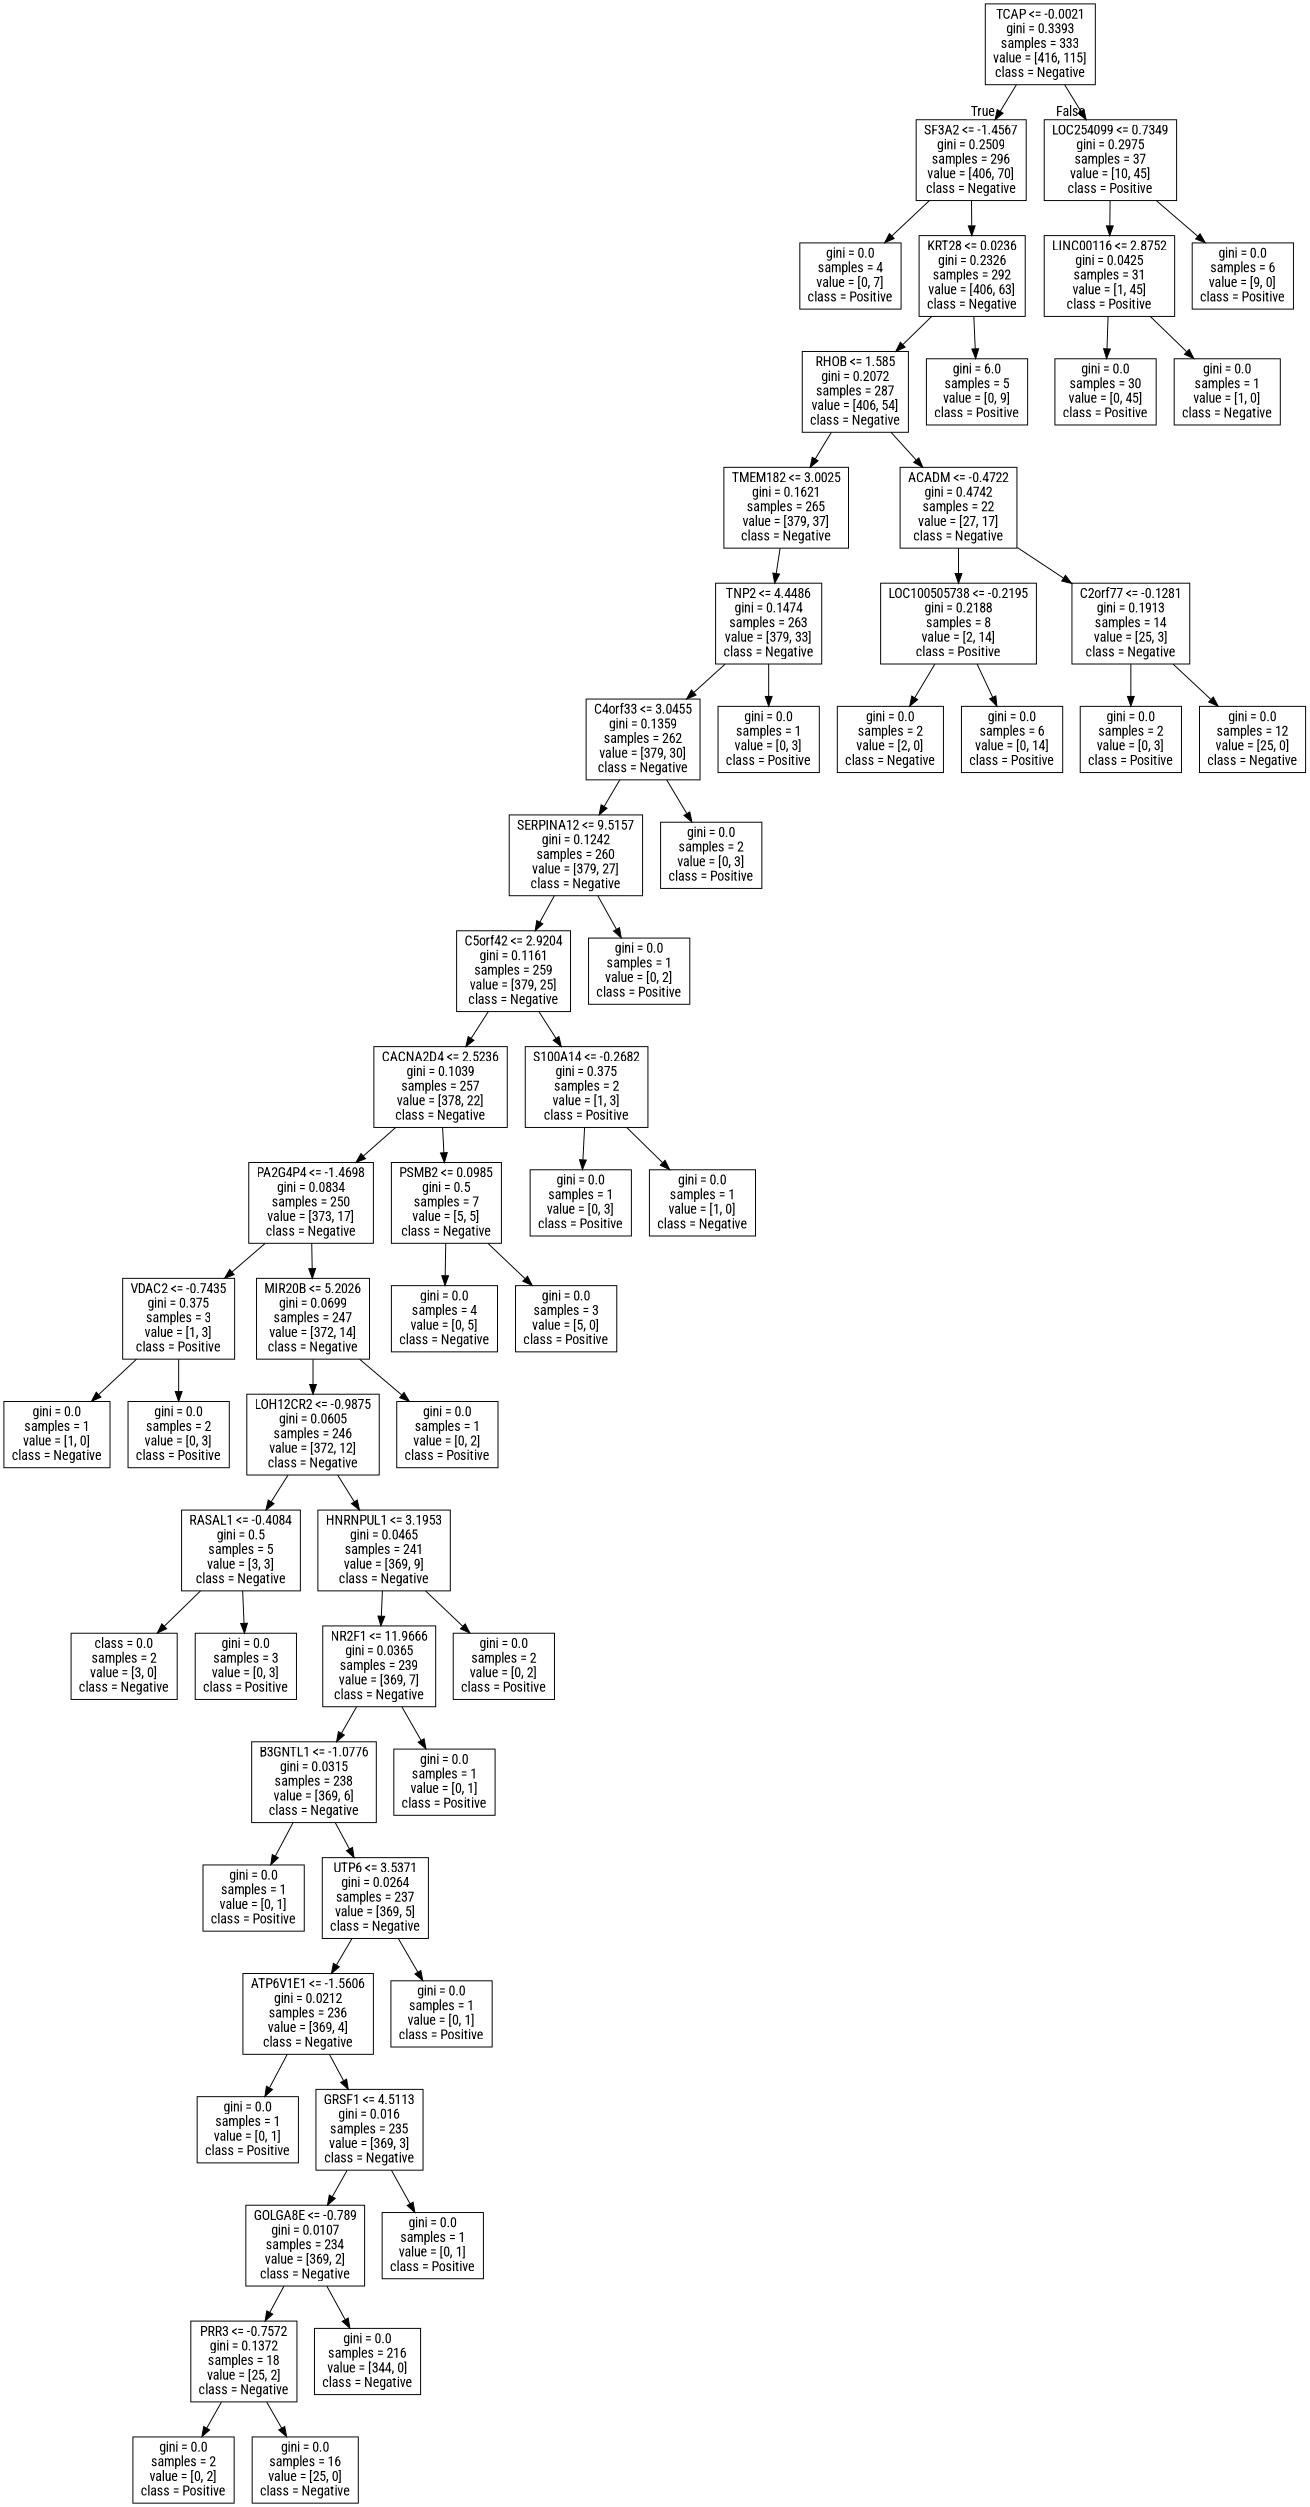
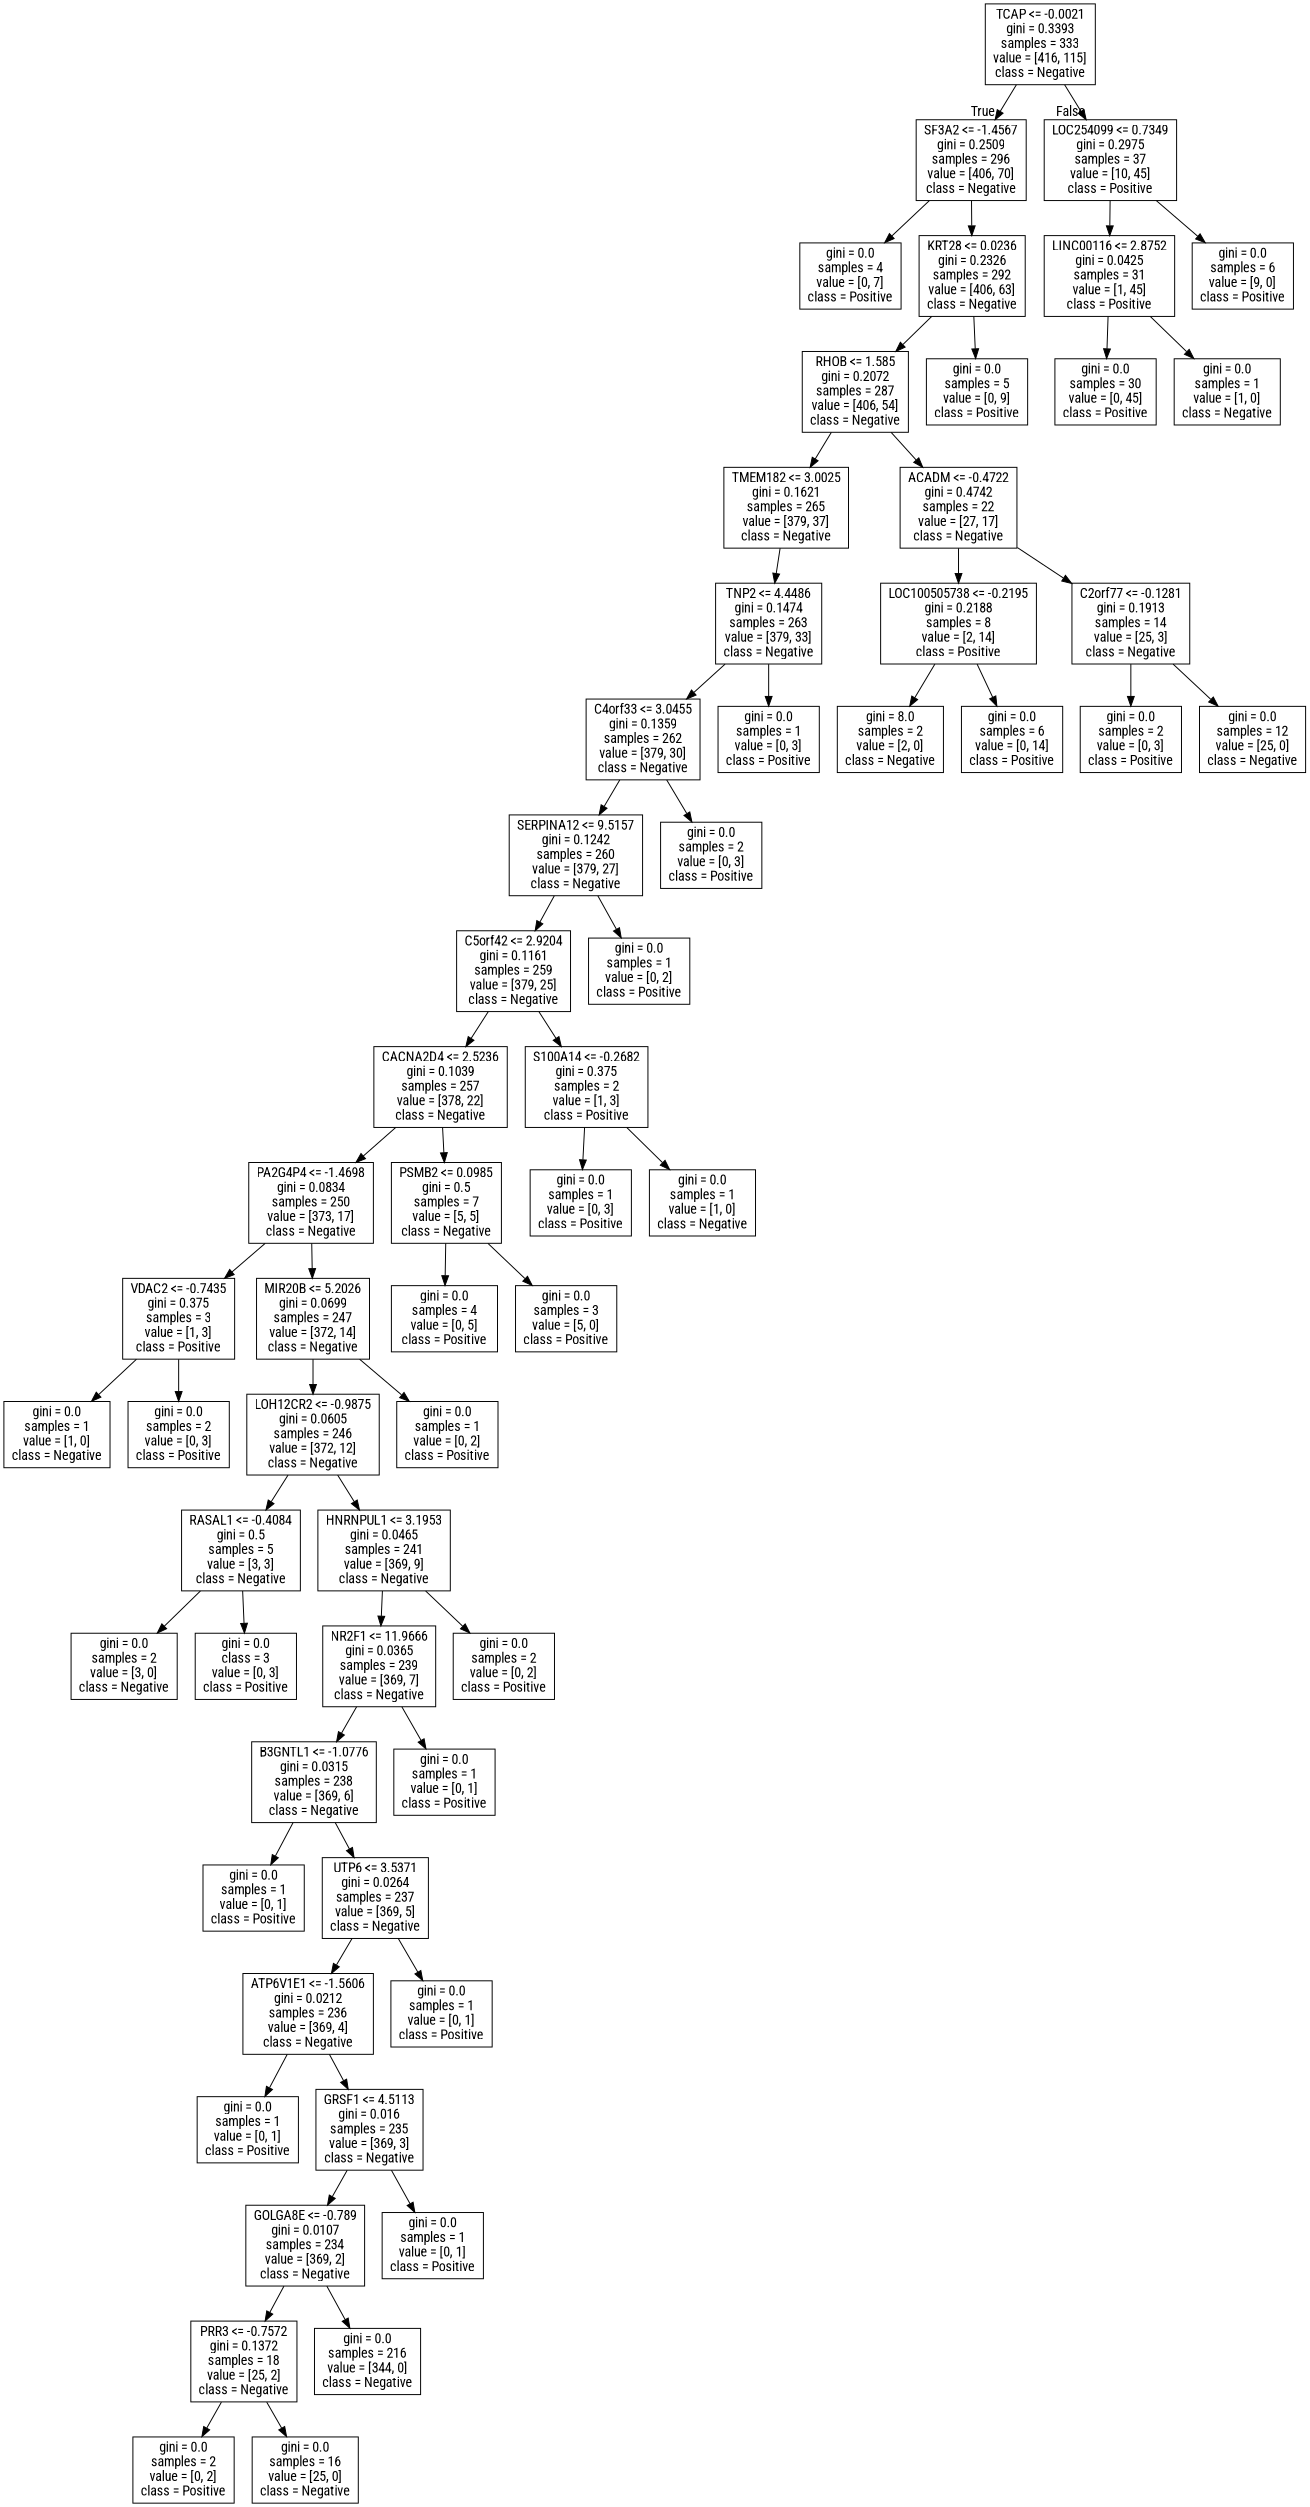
(977, 392) -> (977, 392)
(890, 739) -> (890, 739)
(444, 1319) -> (444, 1319)
(124, 1666) -> (124, 1666)
(246, 1666) -> (246, 1666)
